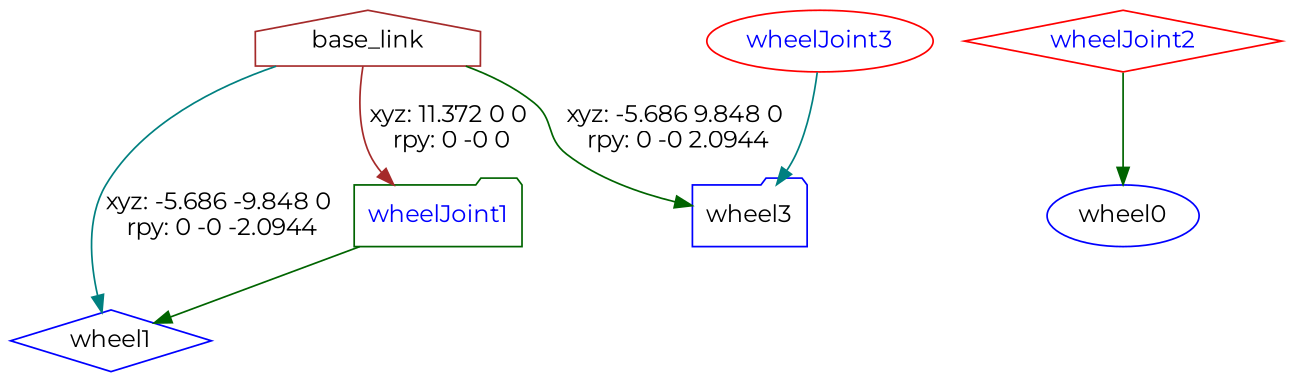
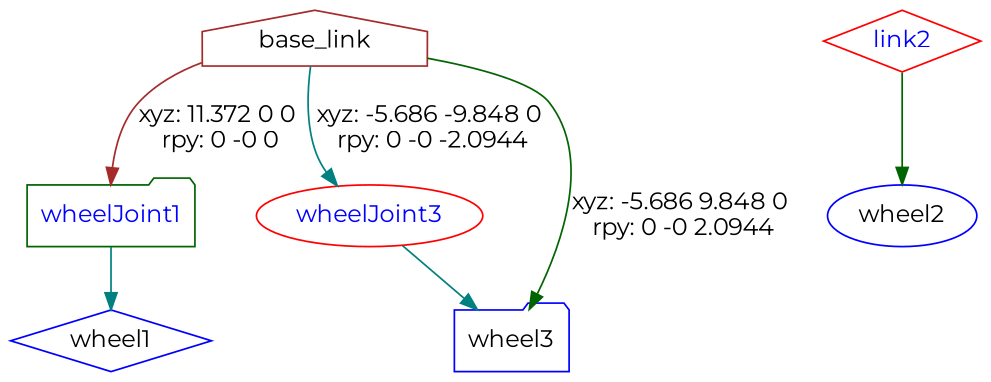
(1123, 41) -> (902, 41)
(136, 147) -> (309, 121)
(1123, 216) -> (902, 216)
(265, 282) -> (111, 270)
